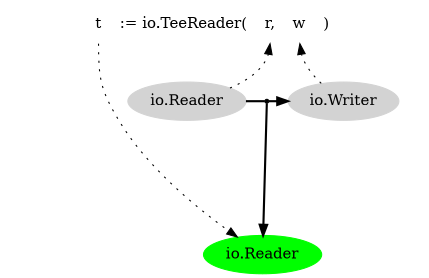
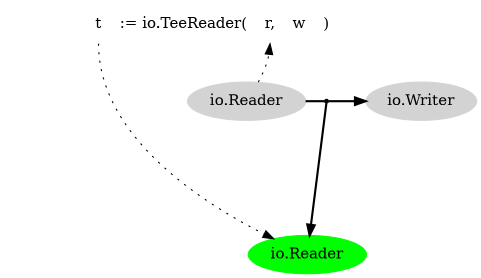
(309, 70) -> none
